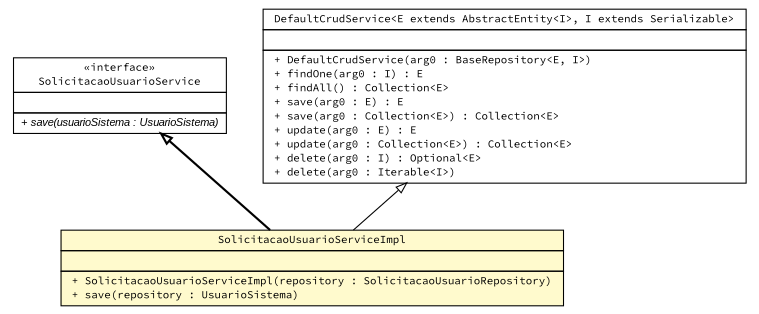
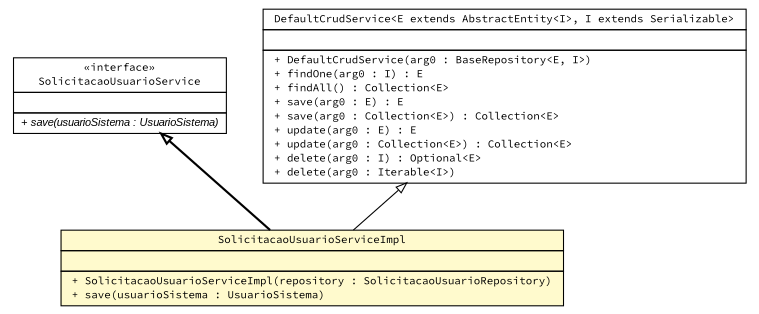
(186, 295) -> (199, 295)
